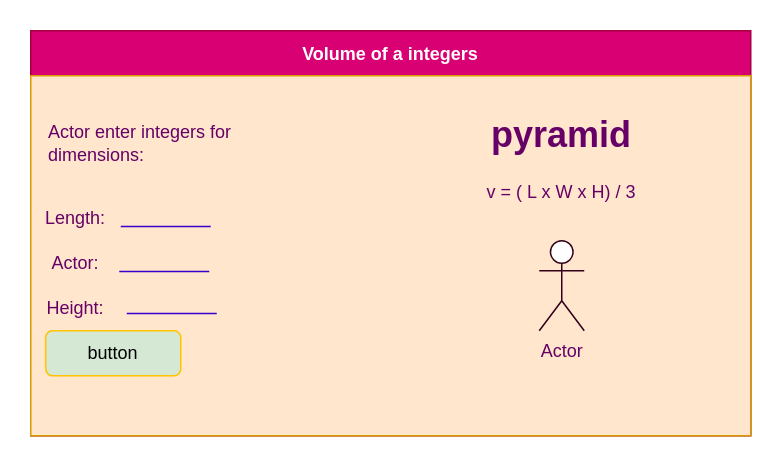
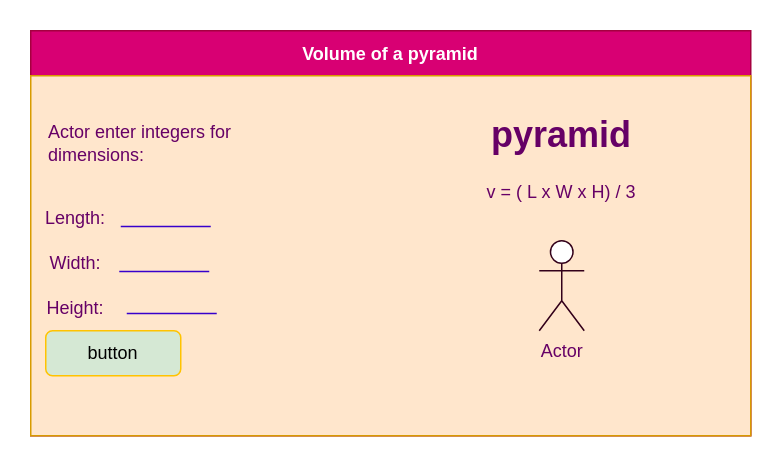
(390, 54) -> (390, 54)
(76, 263) -> (76, 263)
